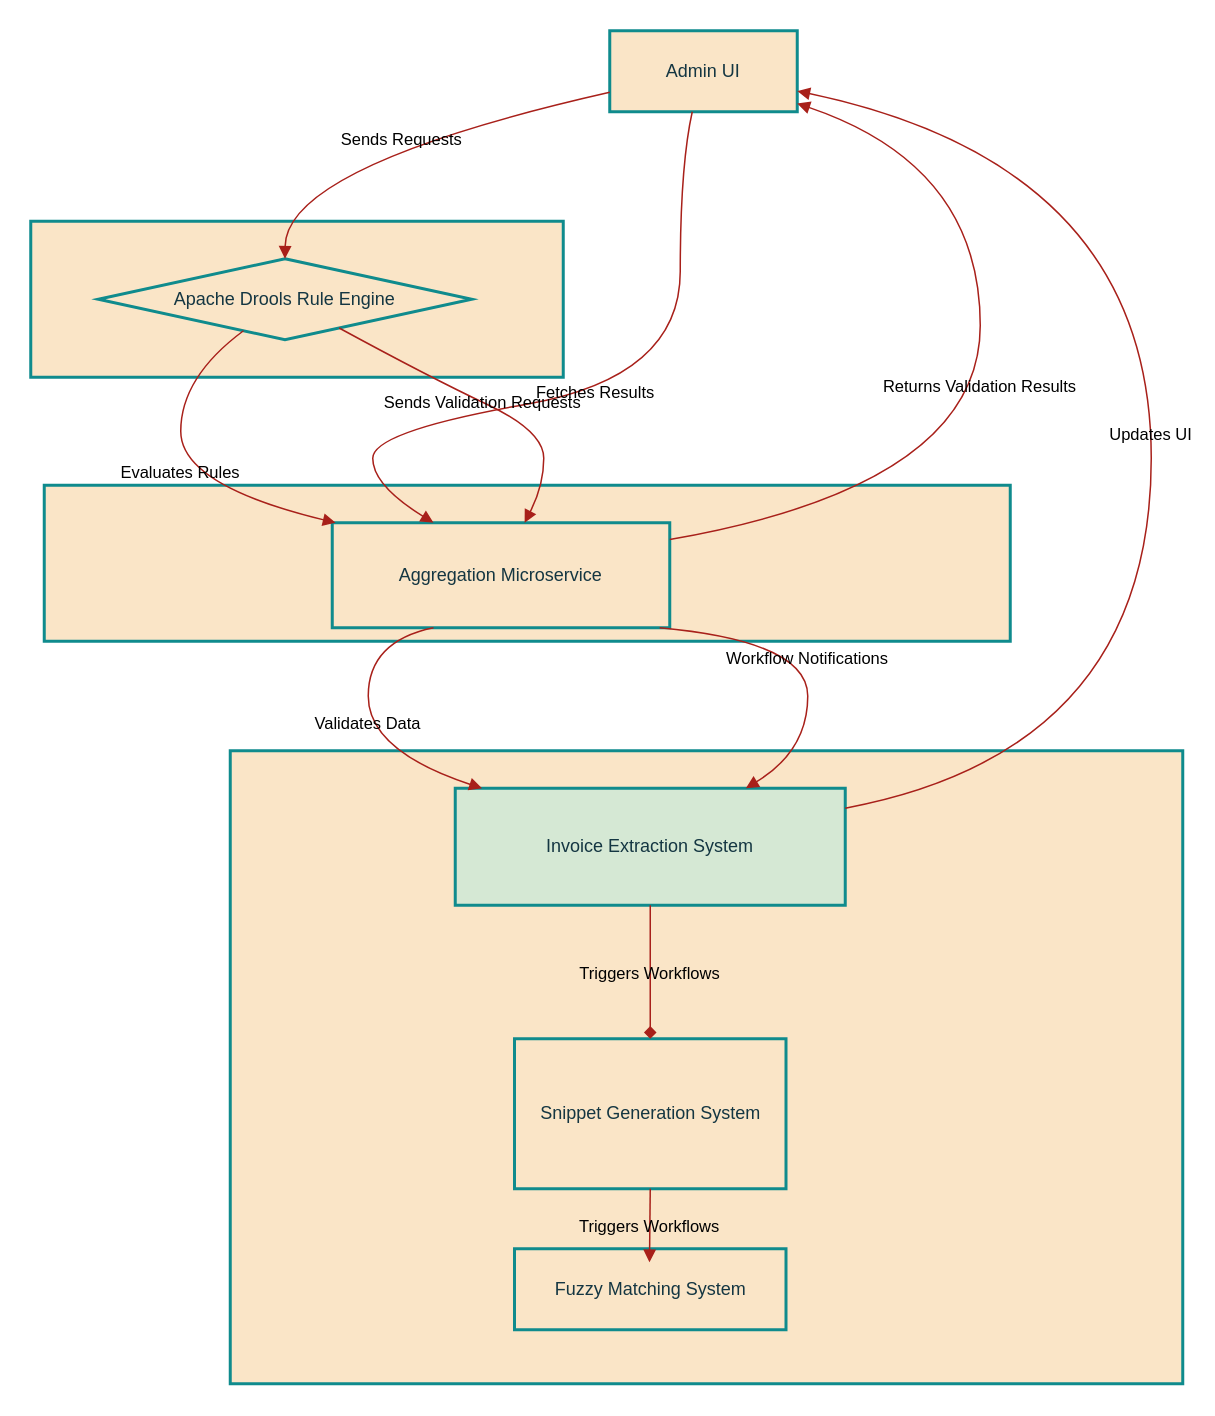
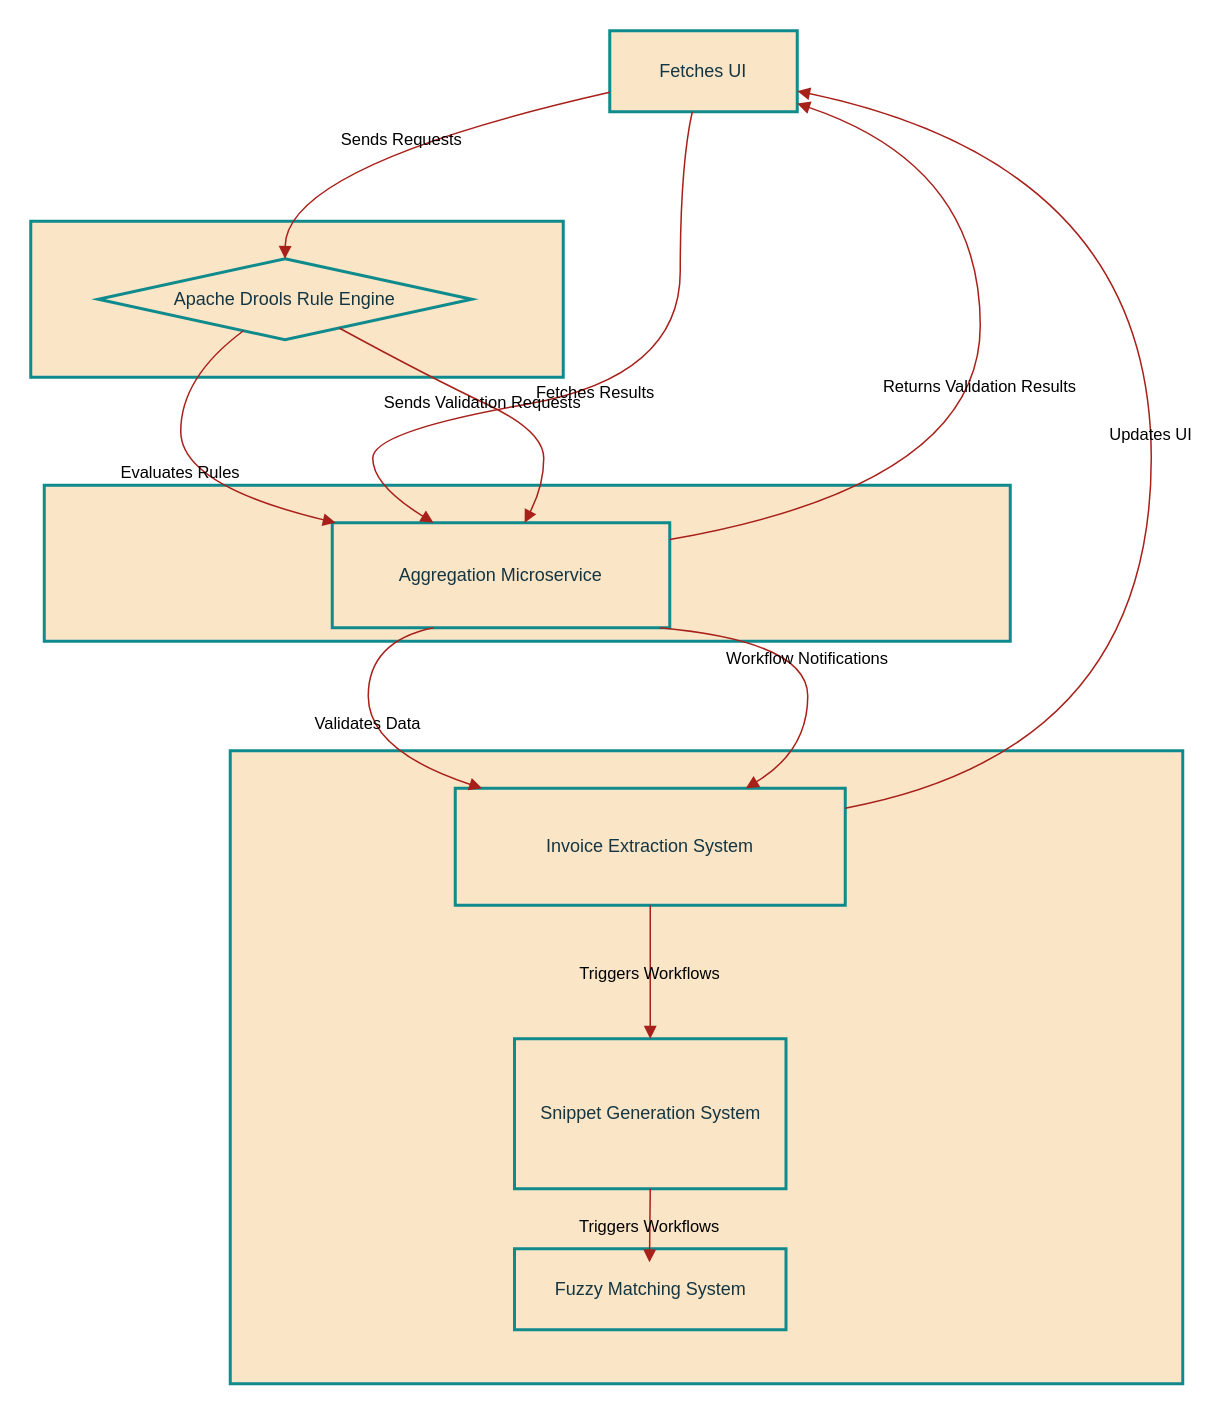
(704, 71) -> (704, 71)
(650, 847) -> (650, 847)
(650, 1025) -> (650, 1025)
